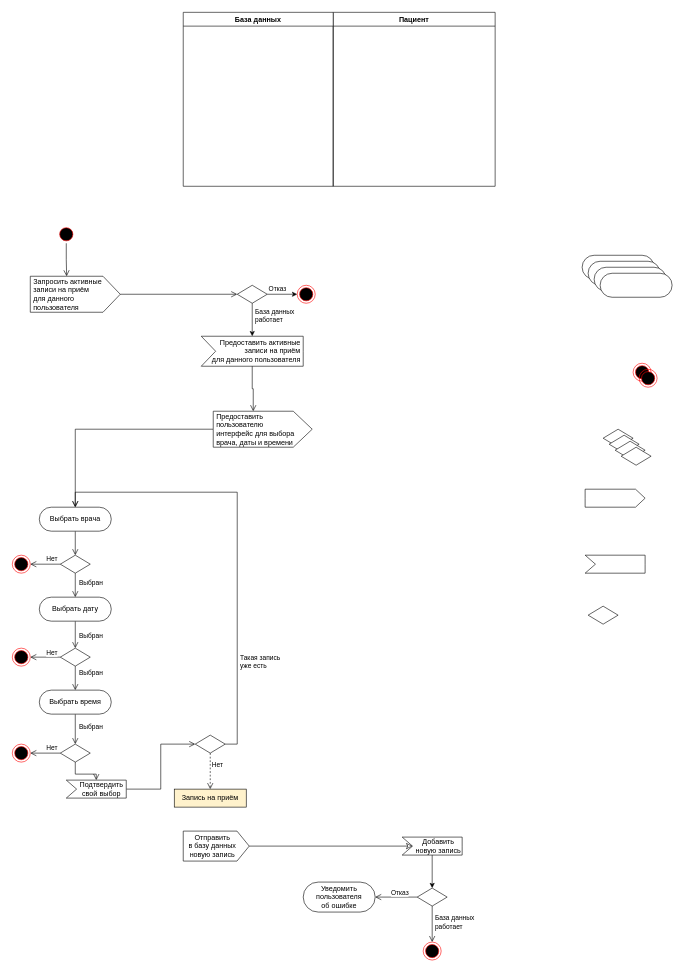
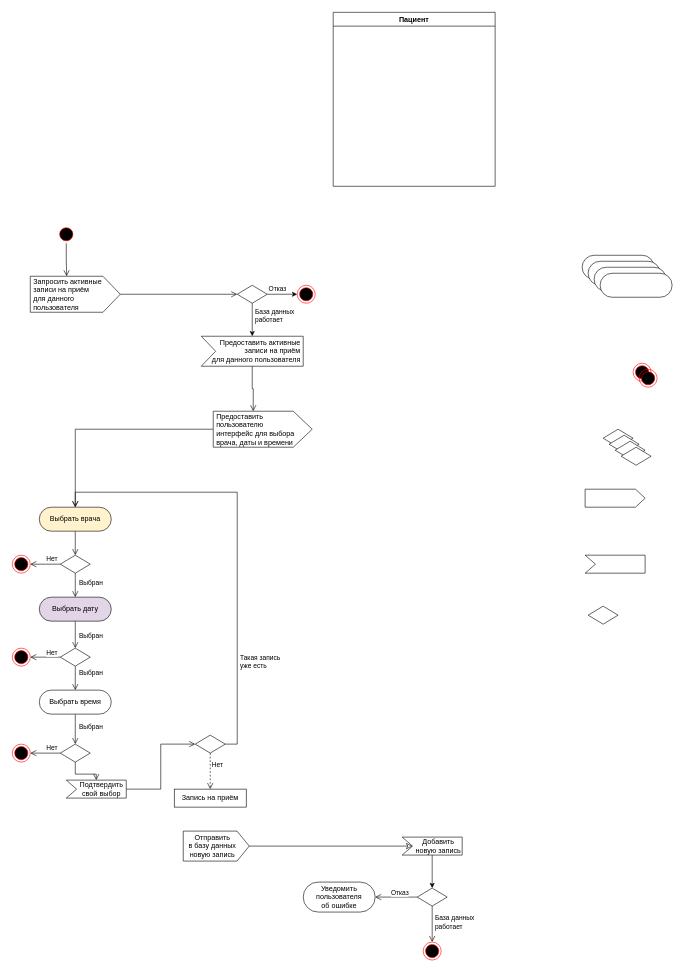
(258, 99) -> none
(75, 519) -> (75, 519)
(75, 609) -> (75, 609)
(210, 798) -> (210, 798)
